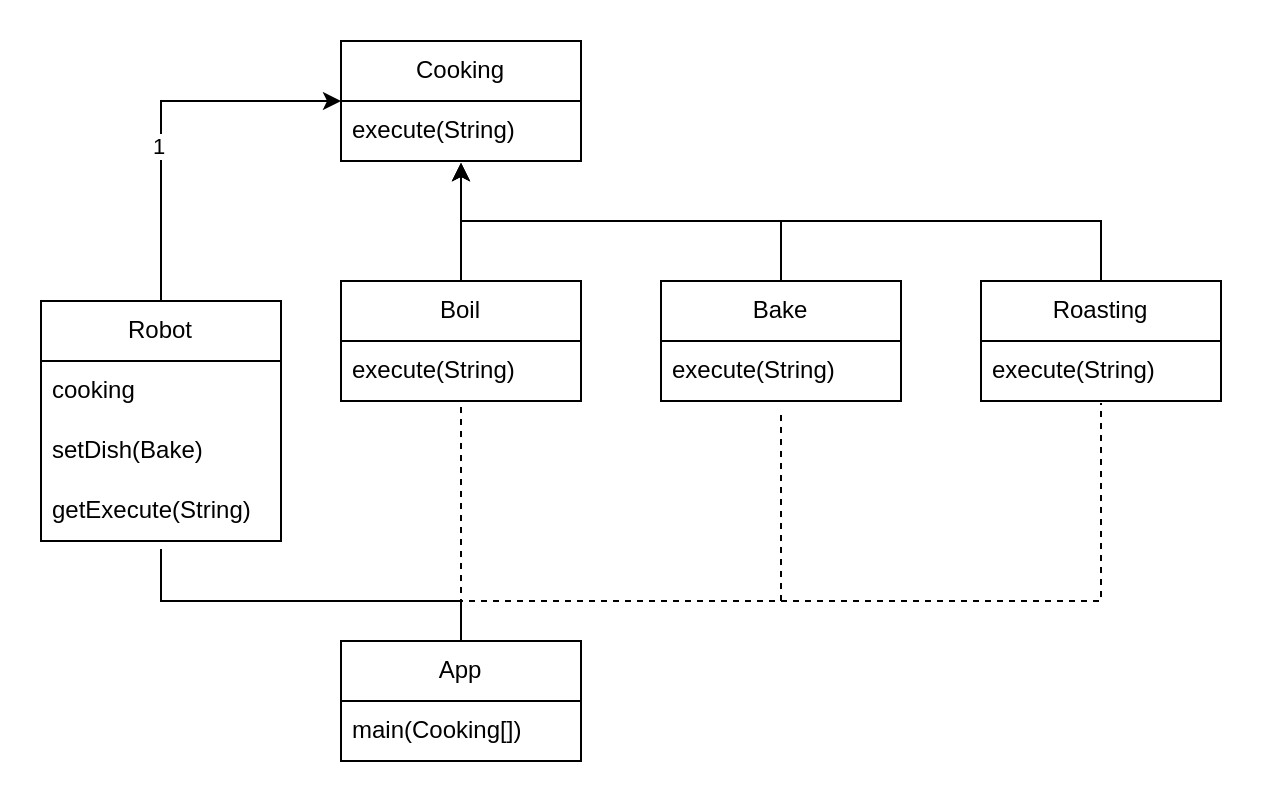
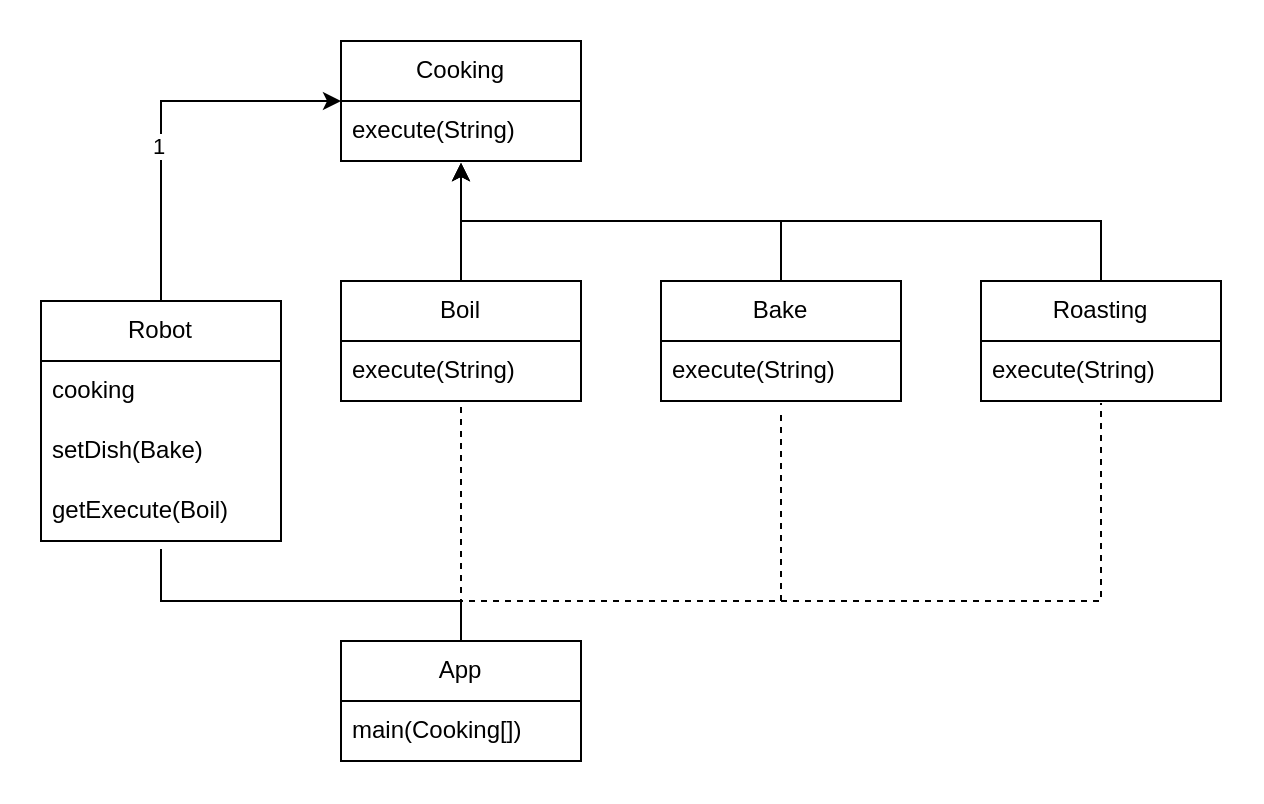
(163, 511) -> (154, 511)
